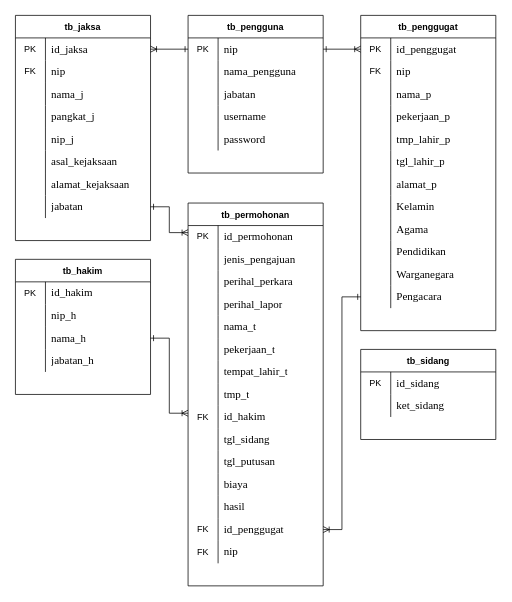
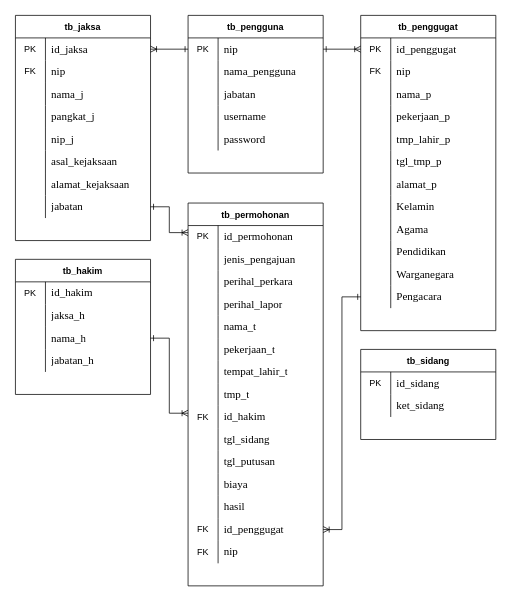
(421, 162) -> (418, 162)
(63, 315) -> (69, 315)
